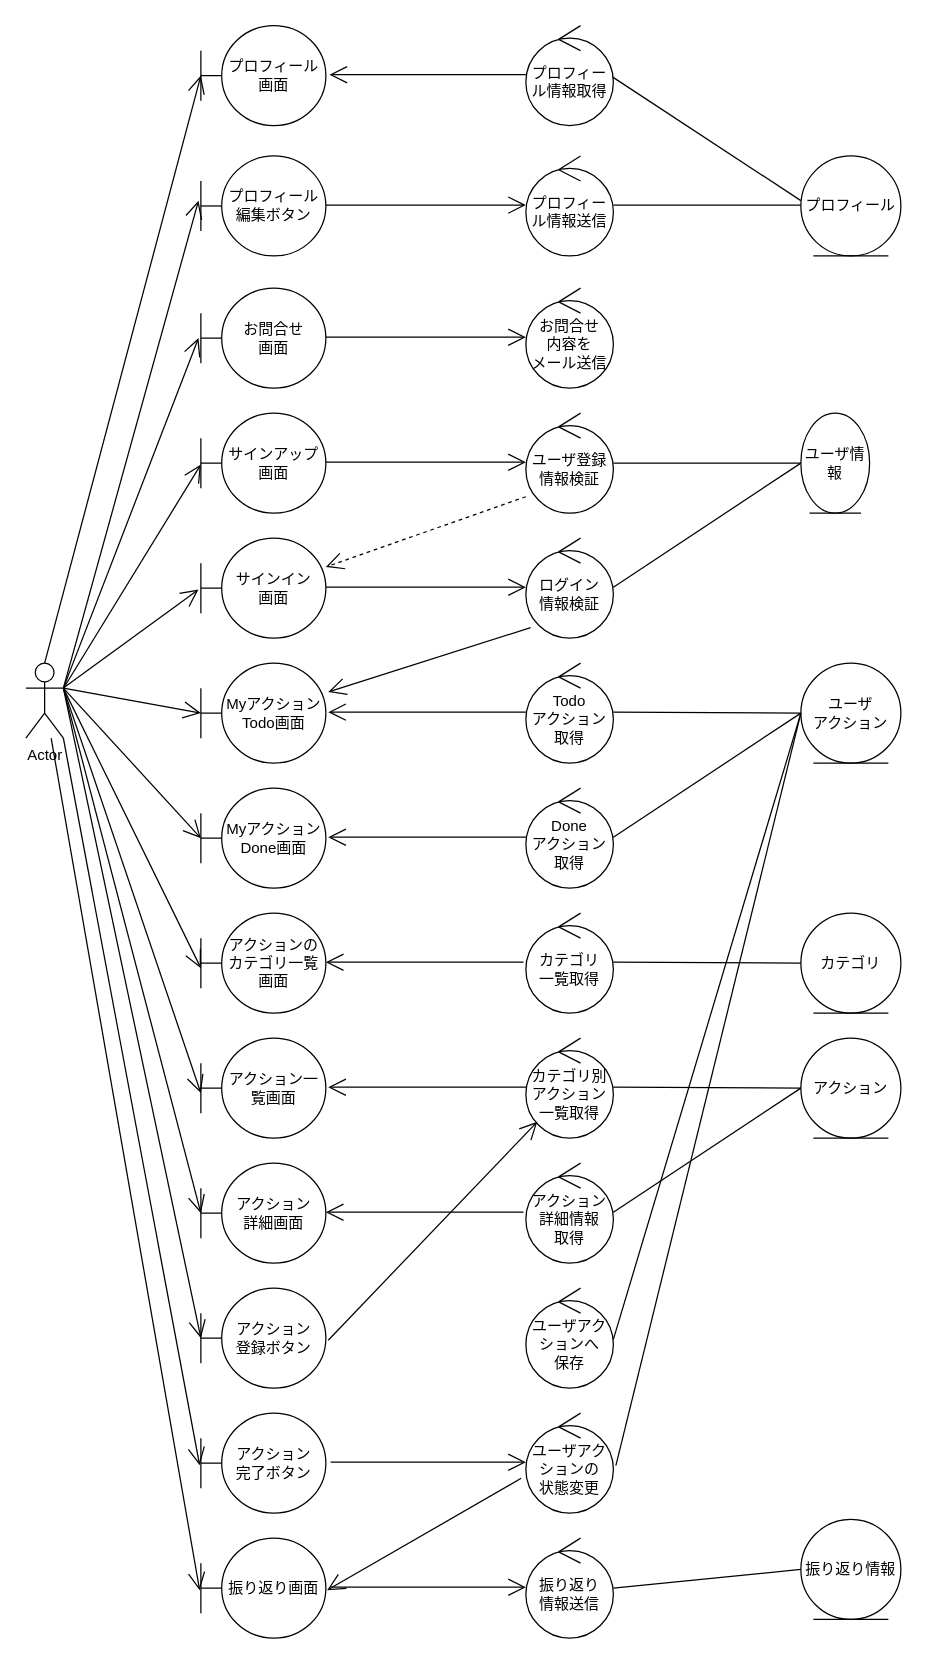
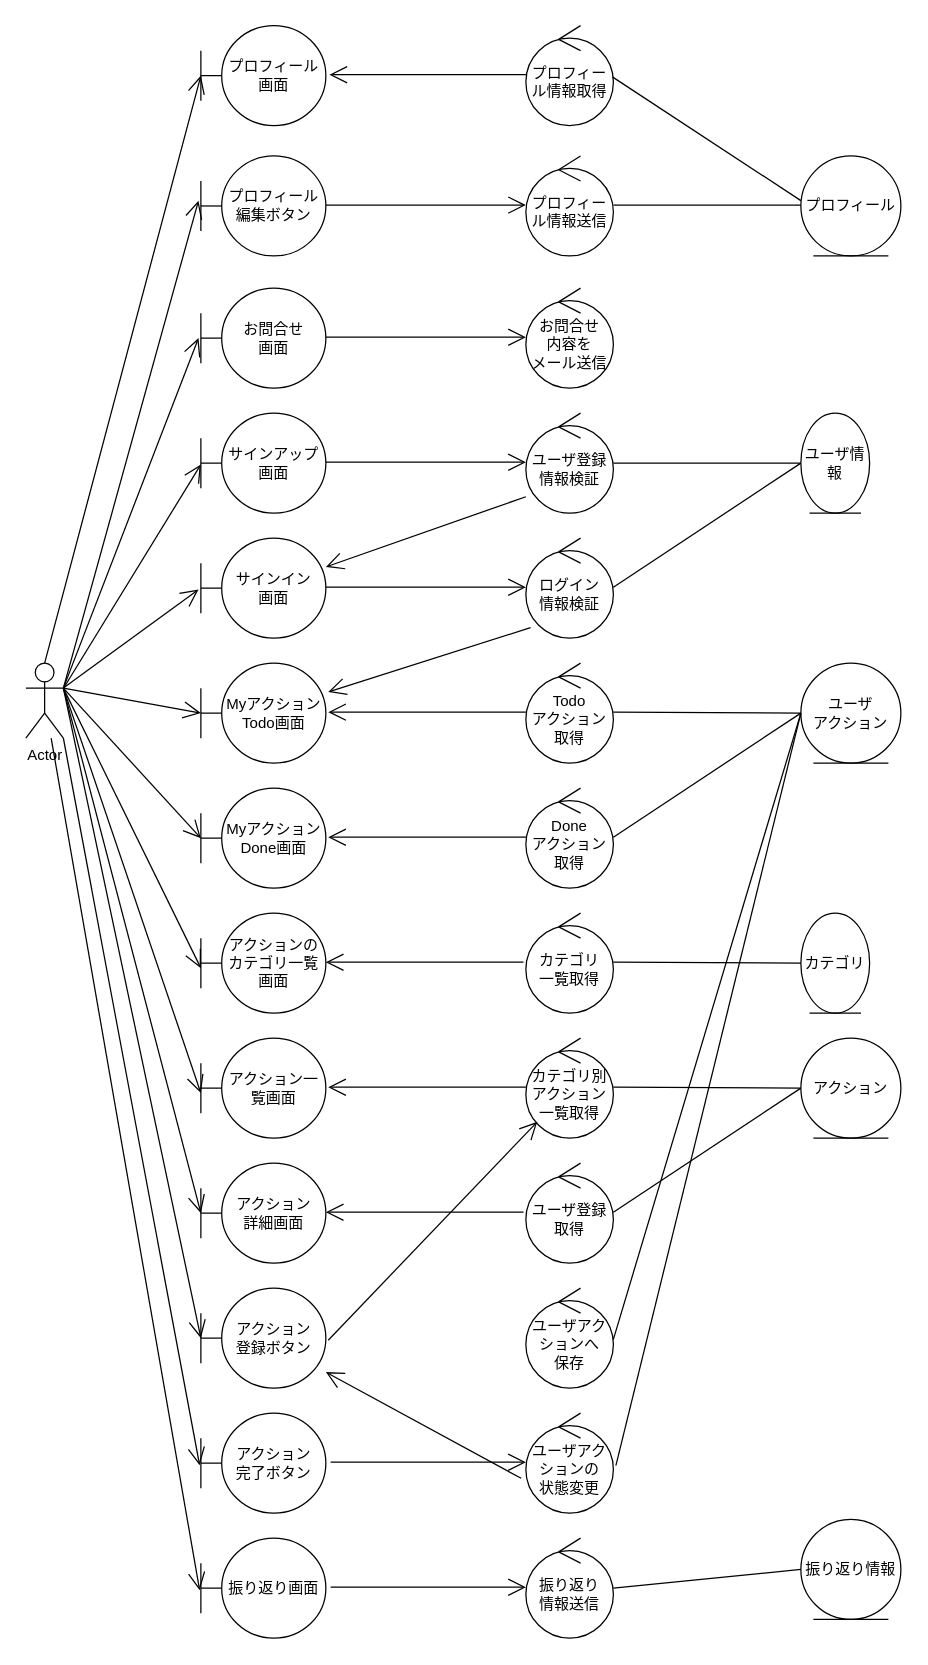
(426, 532) -> (426, 532)
(851, 963) -> (835, 963)
(569, 1219) -> (569, 1219)
(426, 1533) -> (408, 1417)
